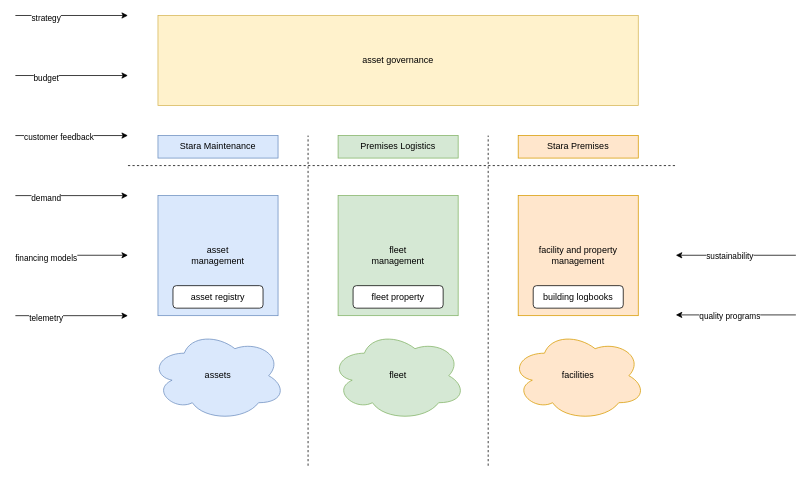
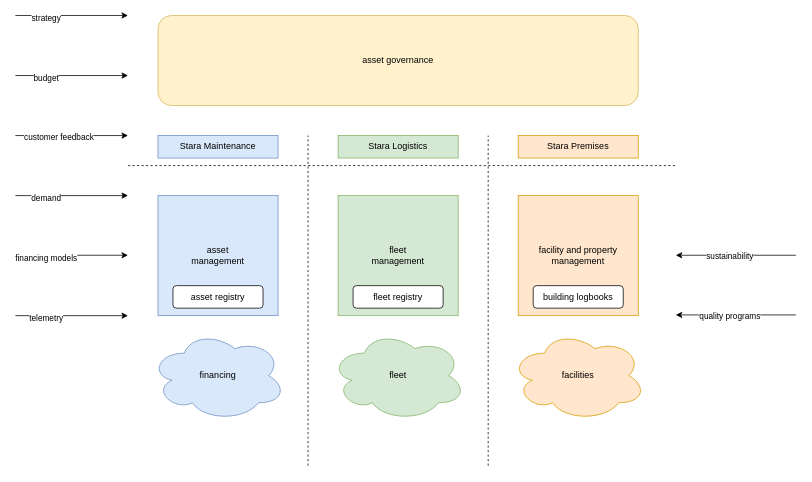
(398, 60) -> (398, 60)
(398, 147) -> (398, 147)
(398, 297) -> (398, 297)
(218, 375) -> (218, 375)
